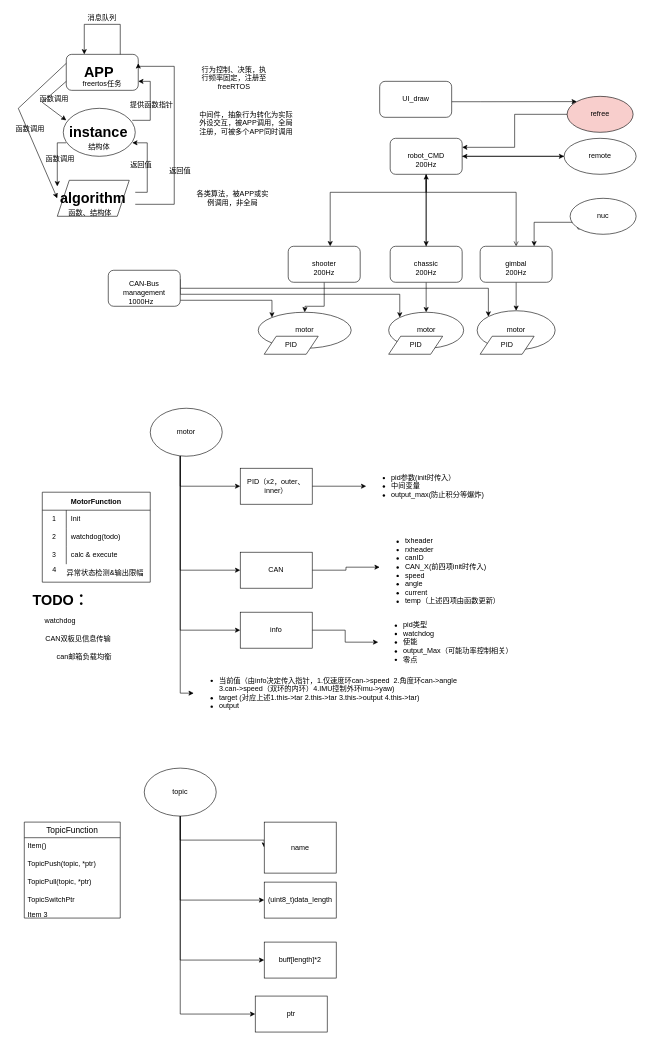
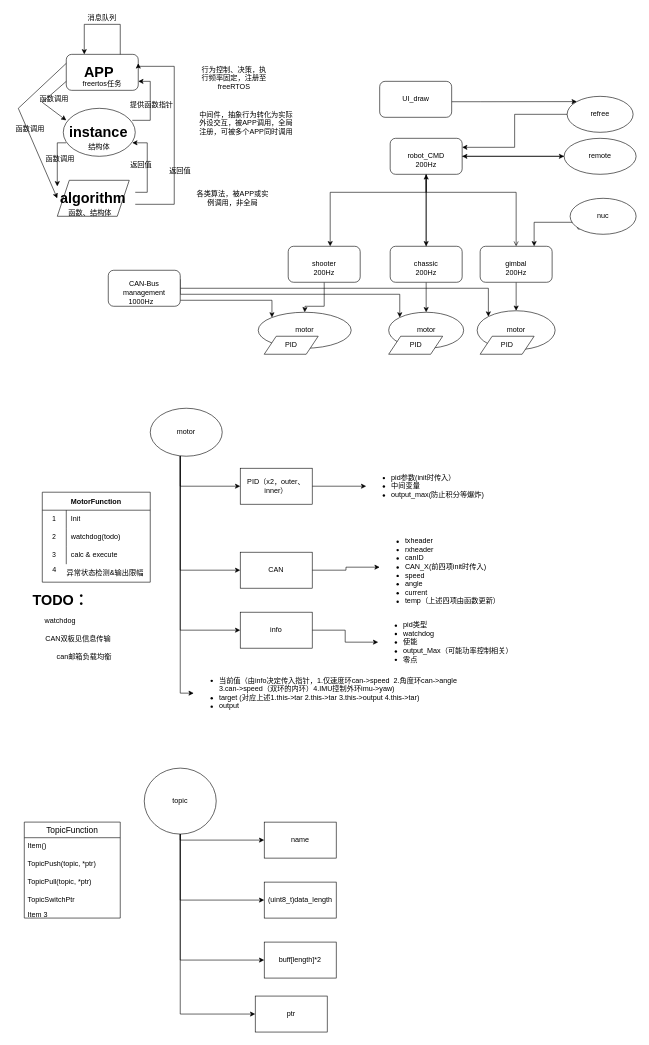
(600, 114) -> (600, 114)
(180, 792) -> (180, 801)
(300, 848) -> (300, 840)
